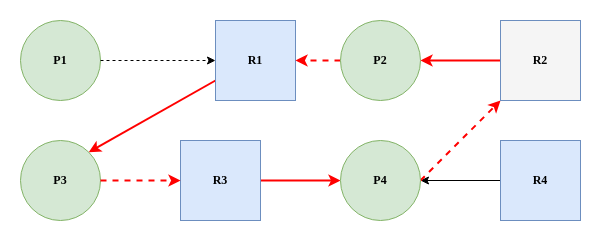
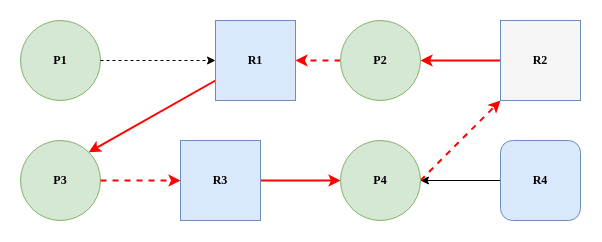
(541, 181) -> (541, 181)
